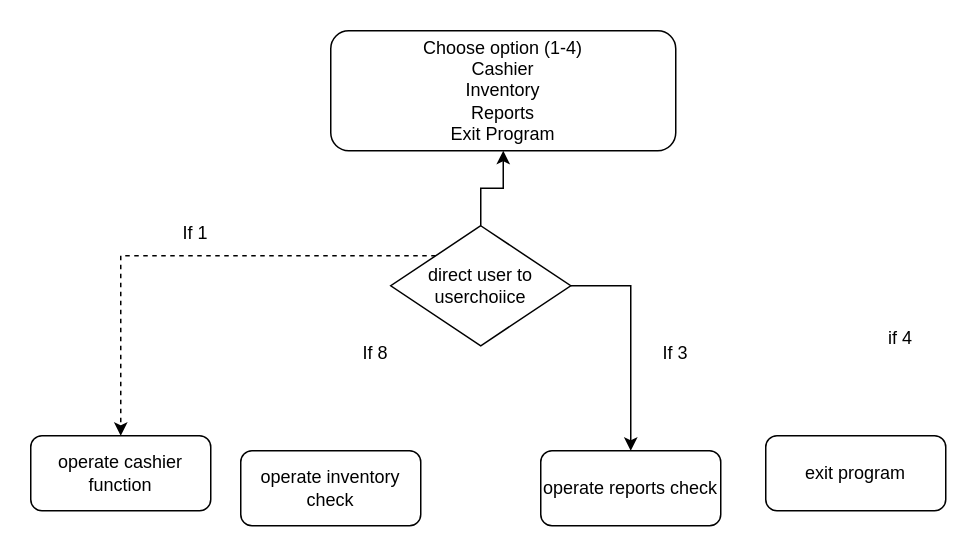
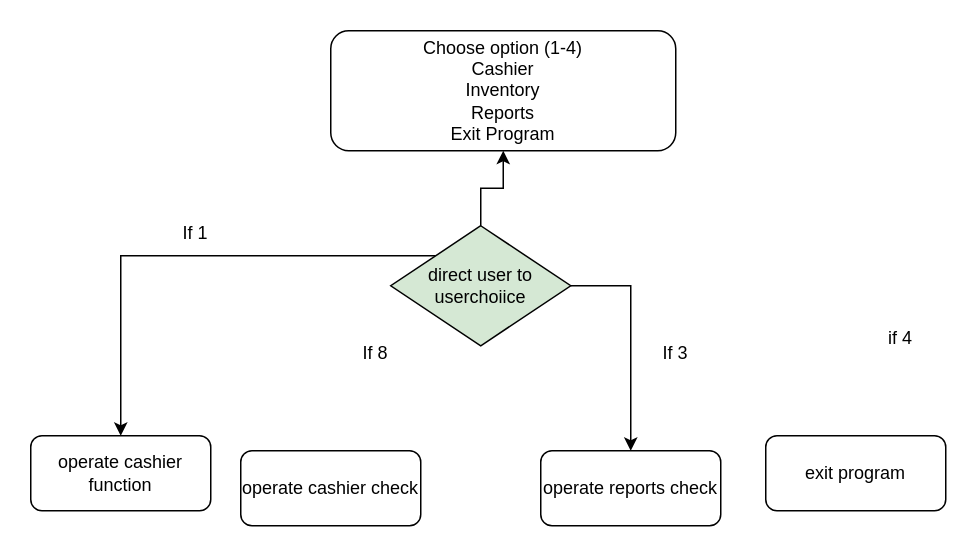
(192, 256) -> (192, 256)
(481, 286) -> (481, 286)
(331, 488) -> (331, 488)
